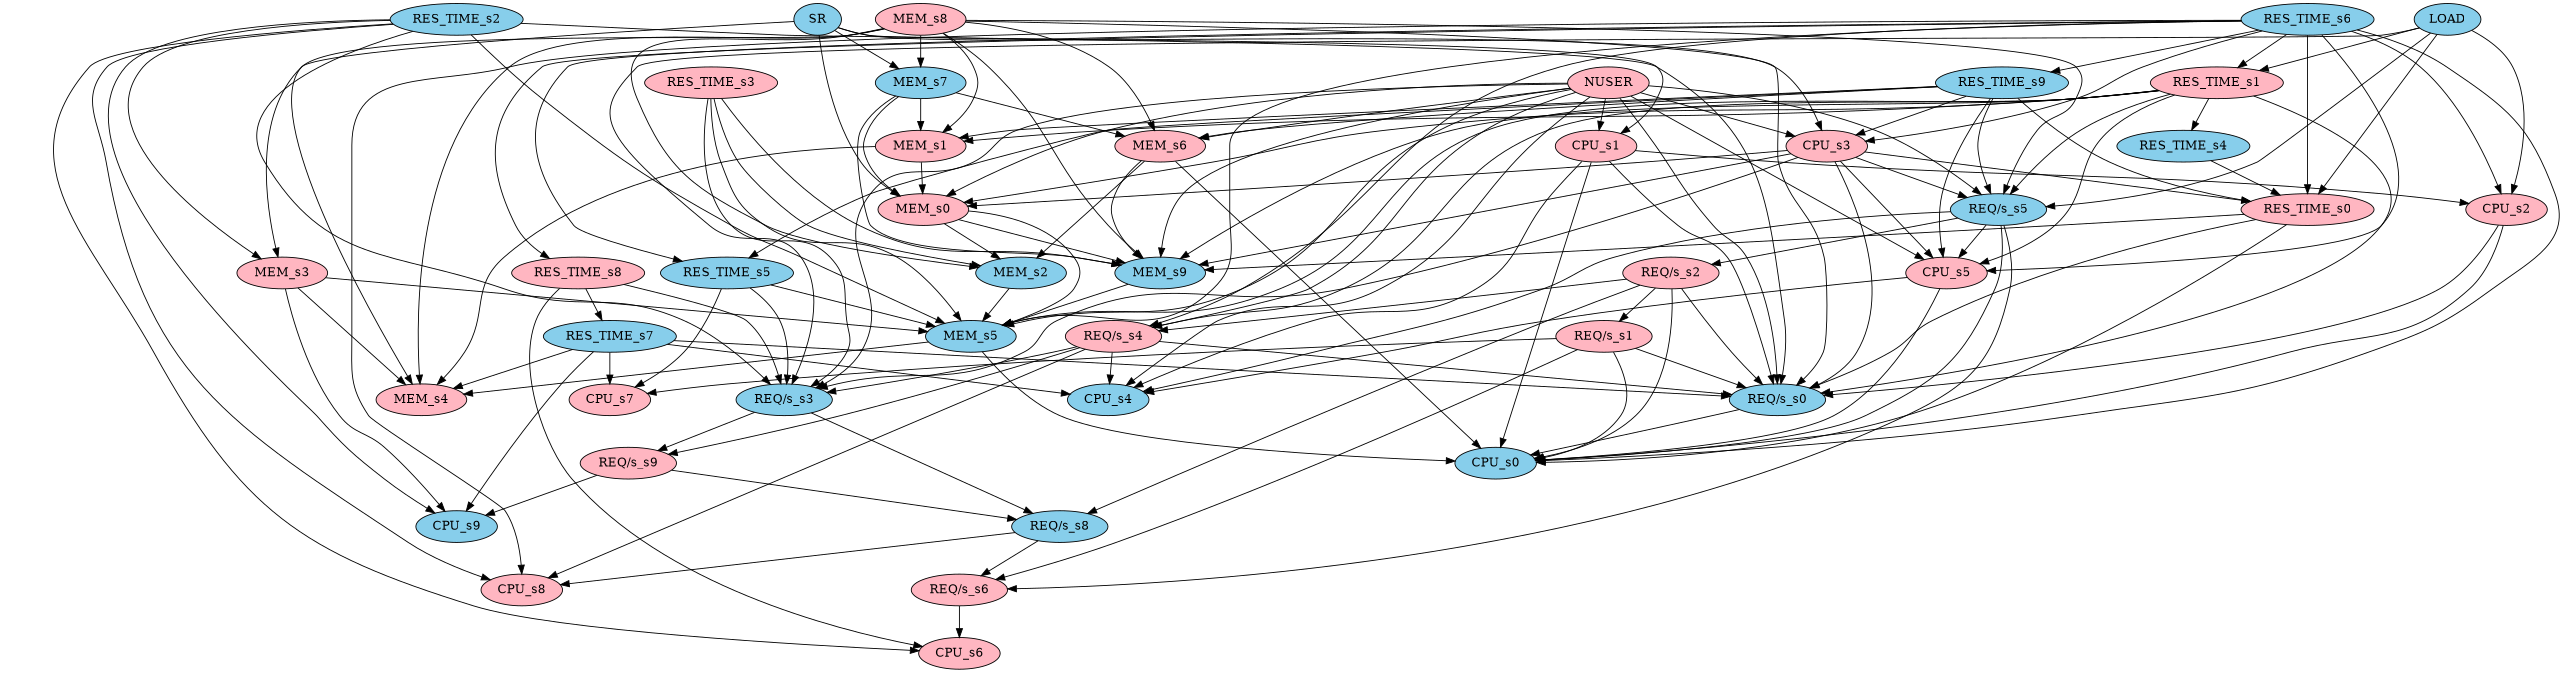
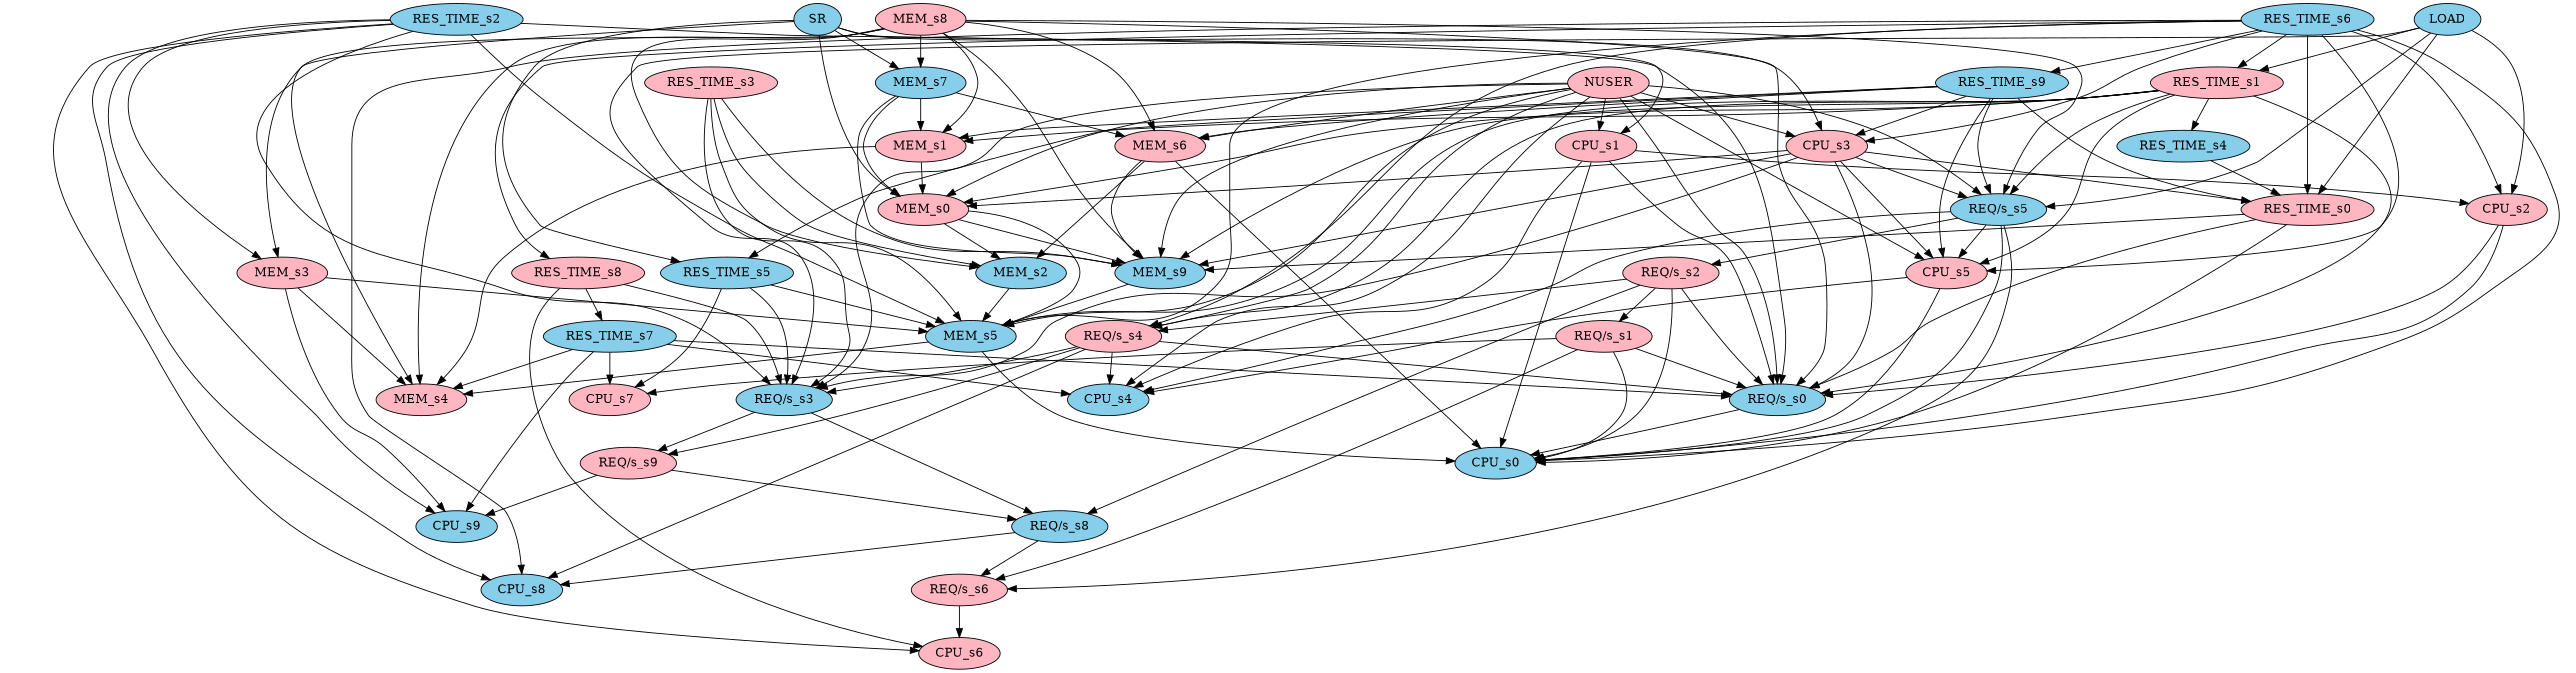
(1263, 34) -> (551, 54)
(522, 590) -> (522, 590)
